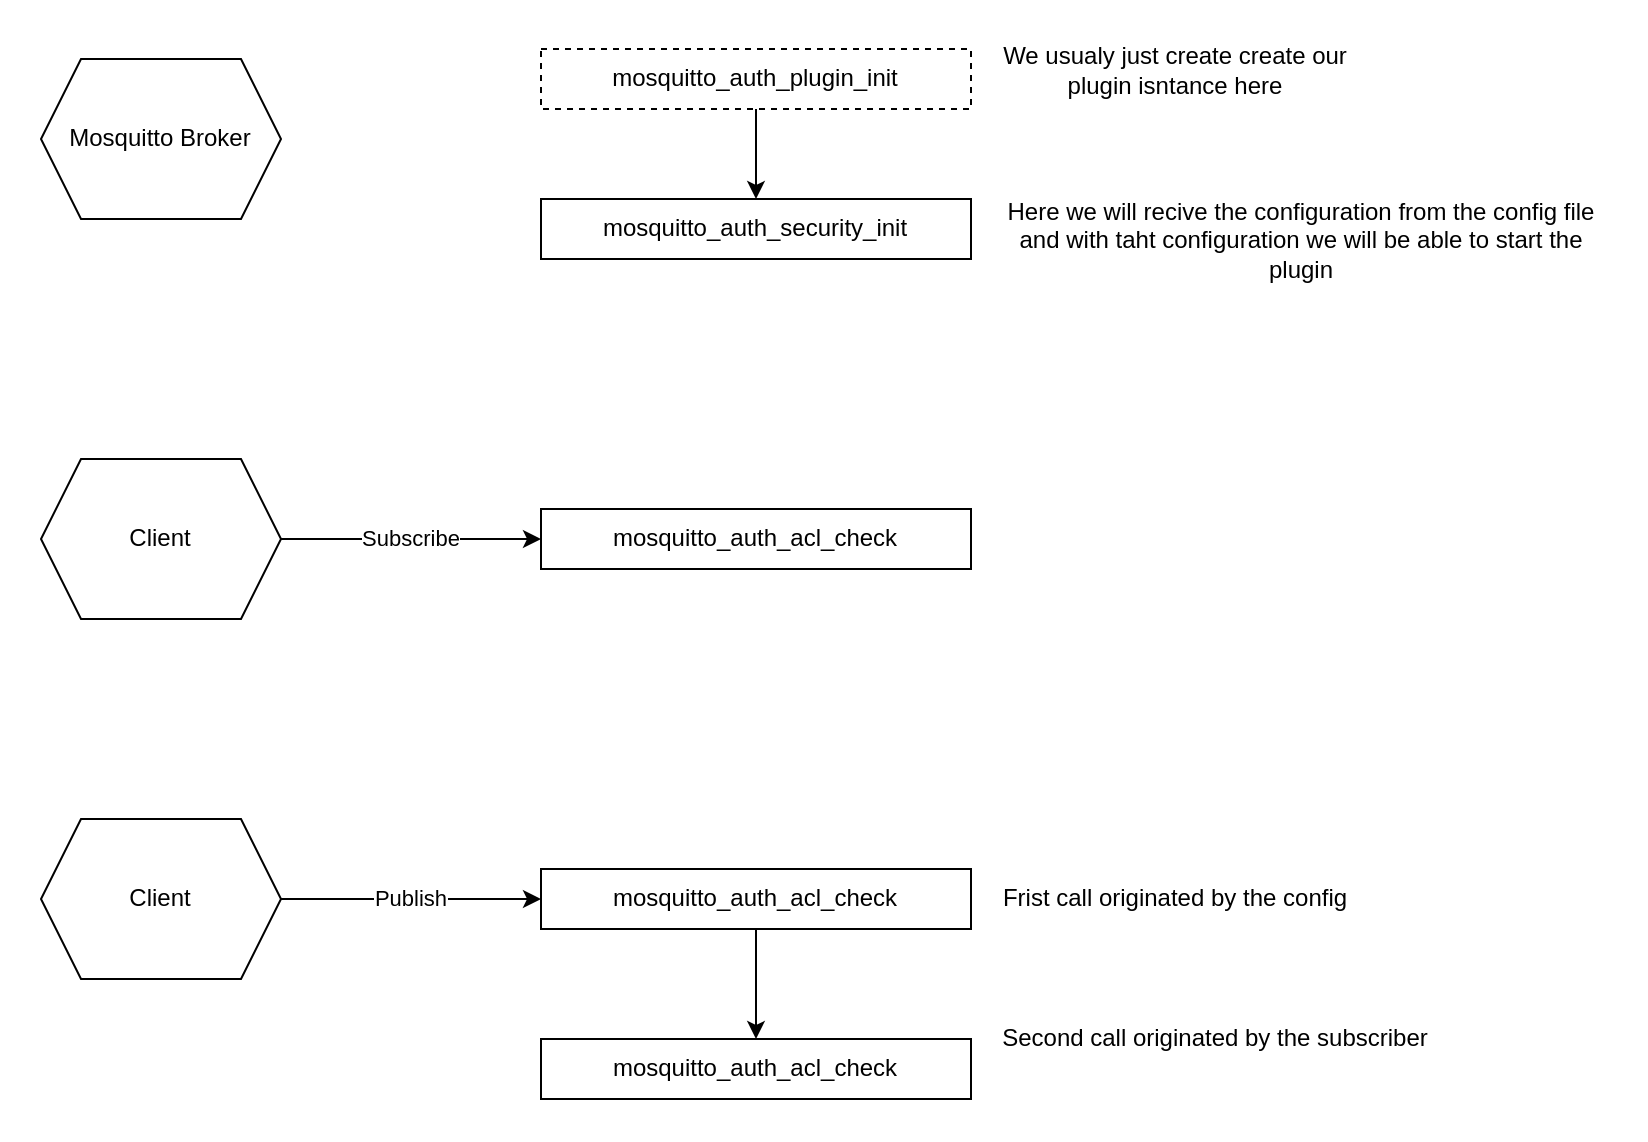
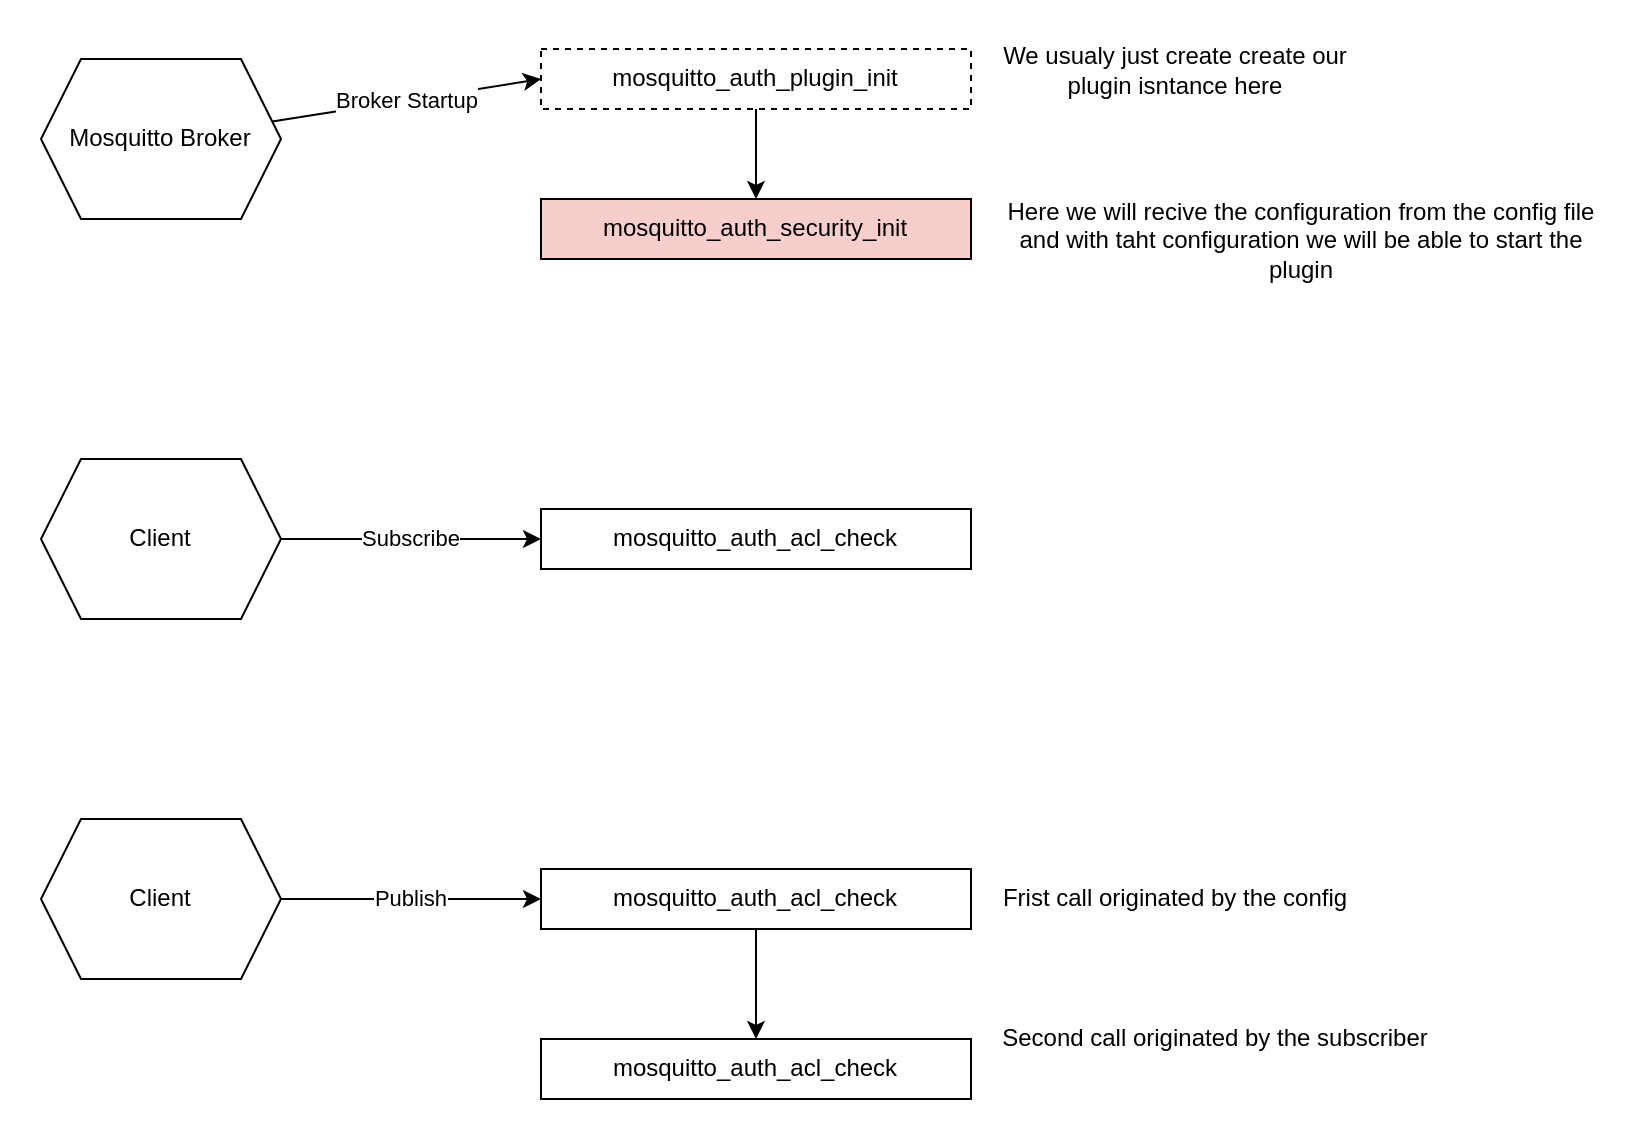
none -> (304, 116)
(756, 229) -> (756, 229)
